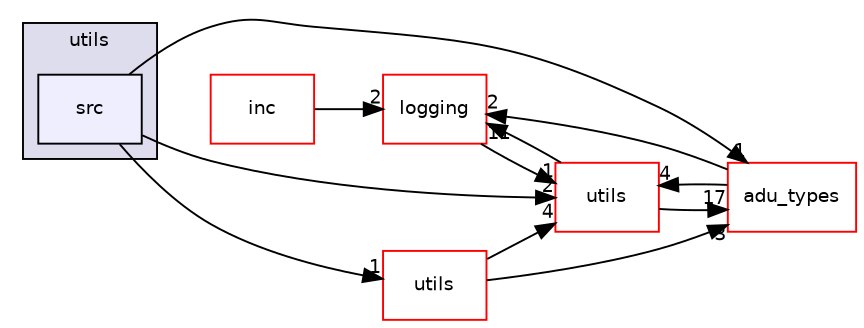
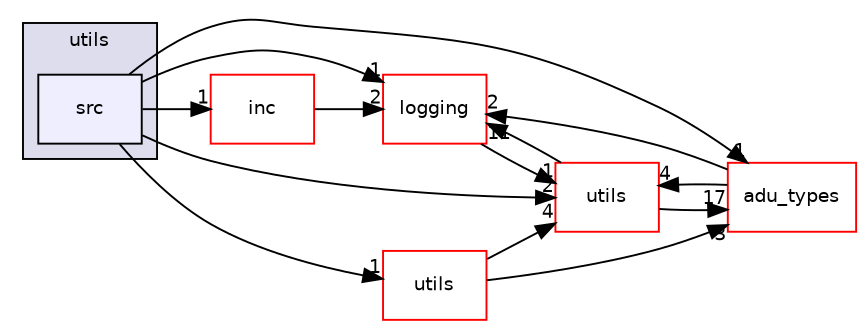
none -> (253, 51)
none -> (169, 109)
